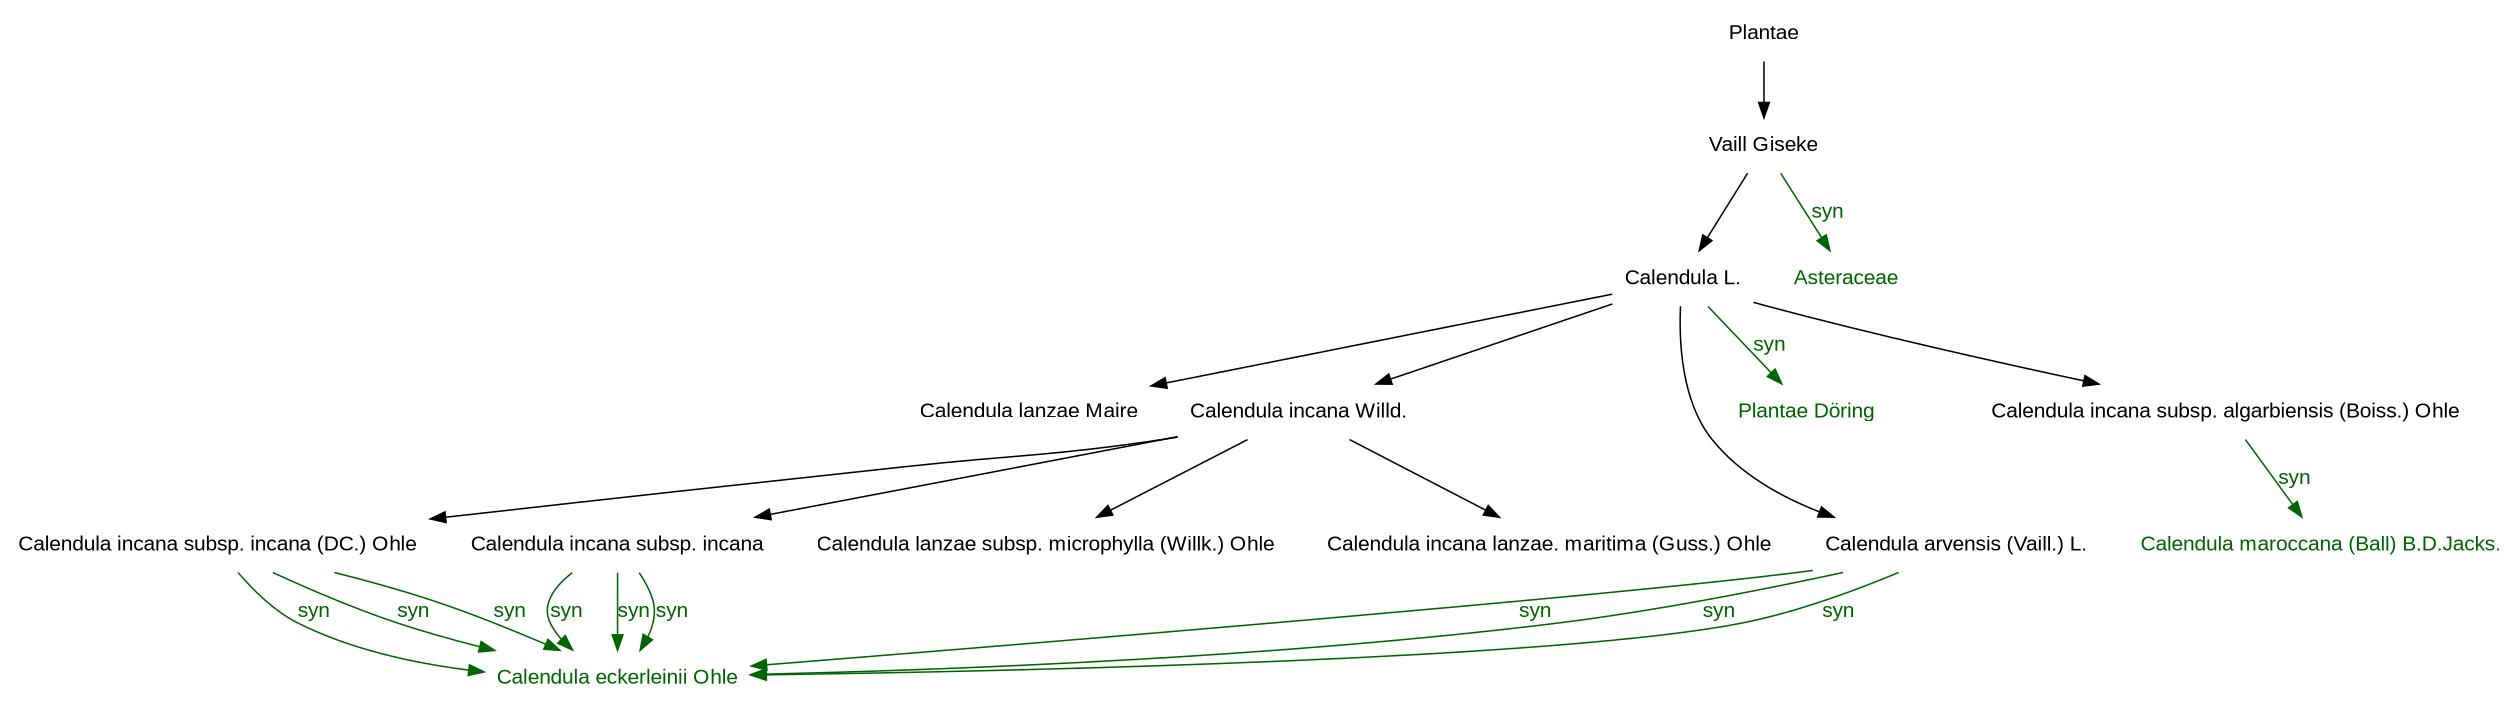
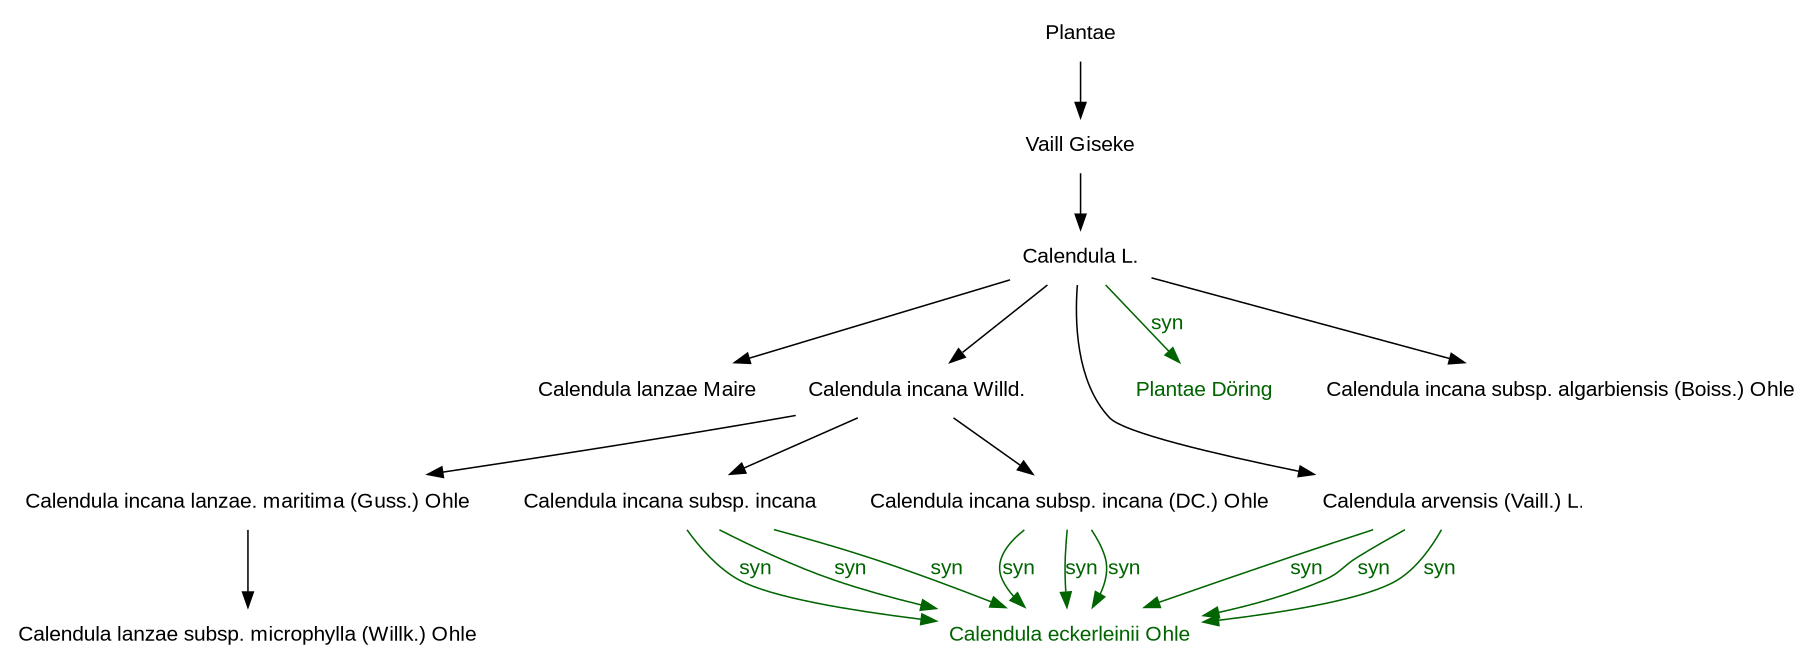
(1847, 279) -> none
(1179, 475) -> (248, 561)
(2321, 545) -> none
